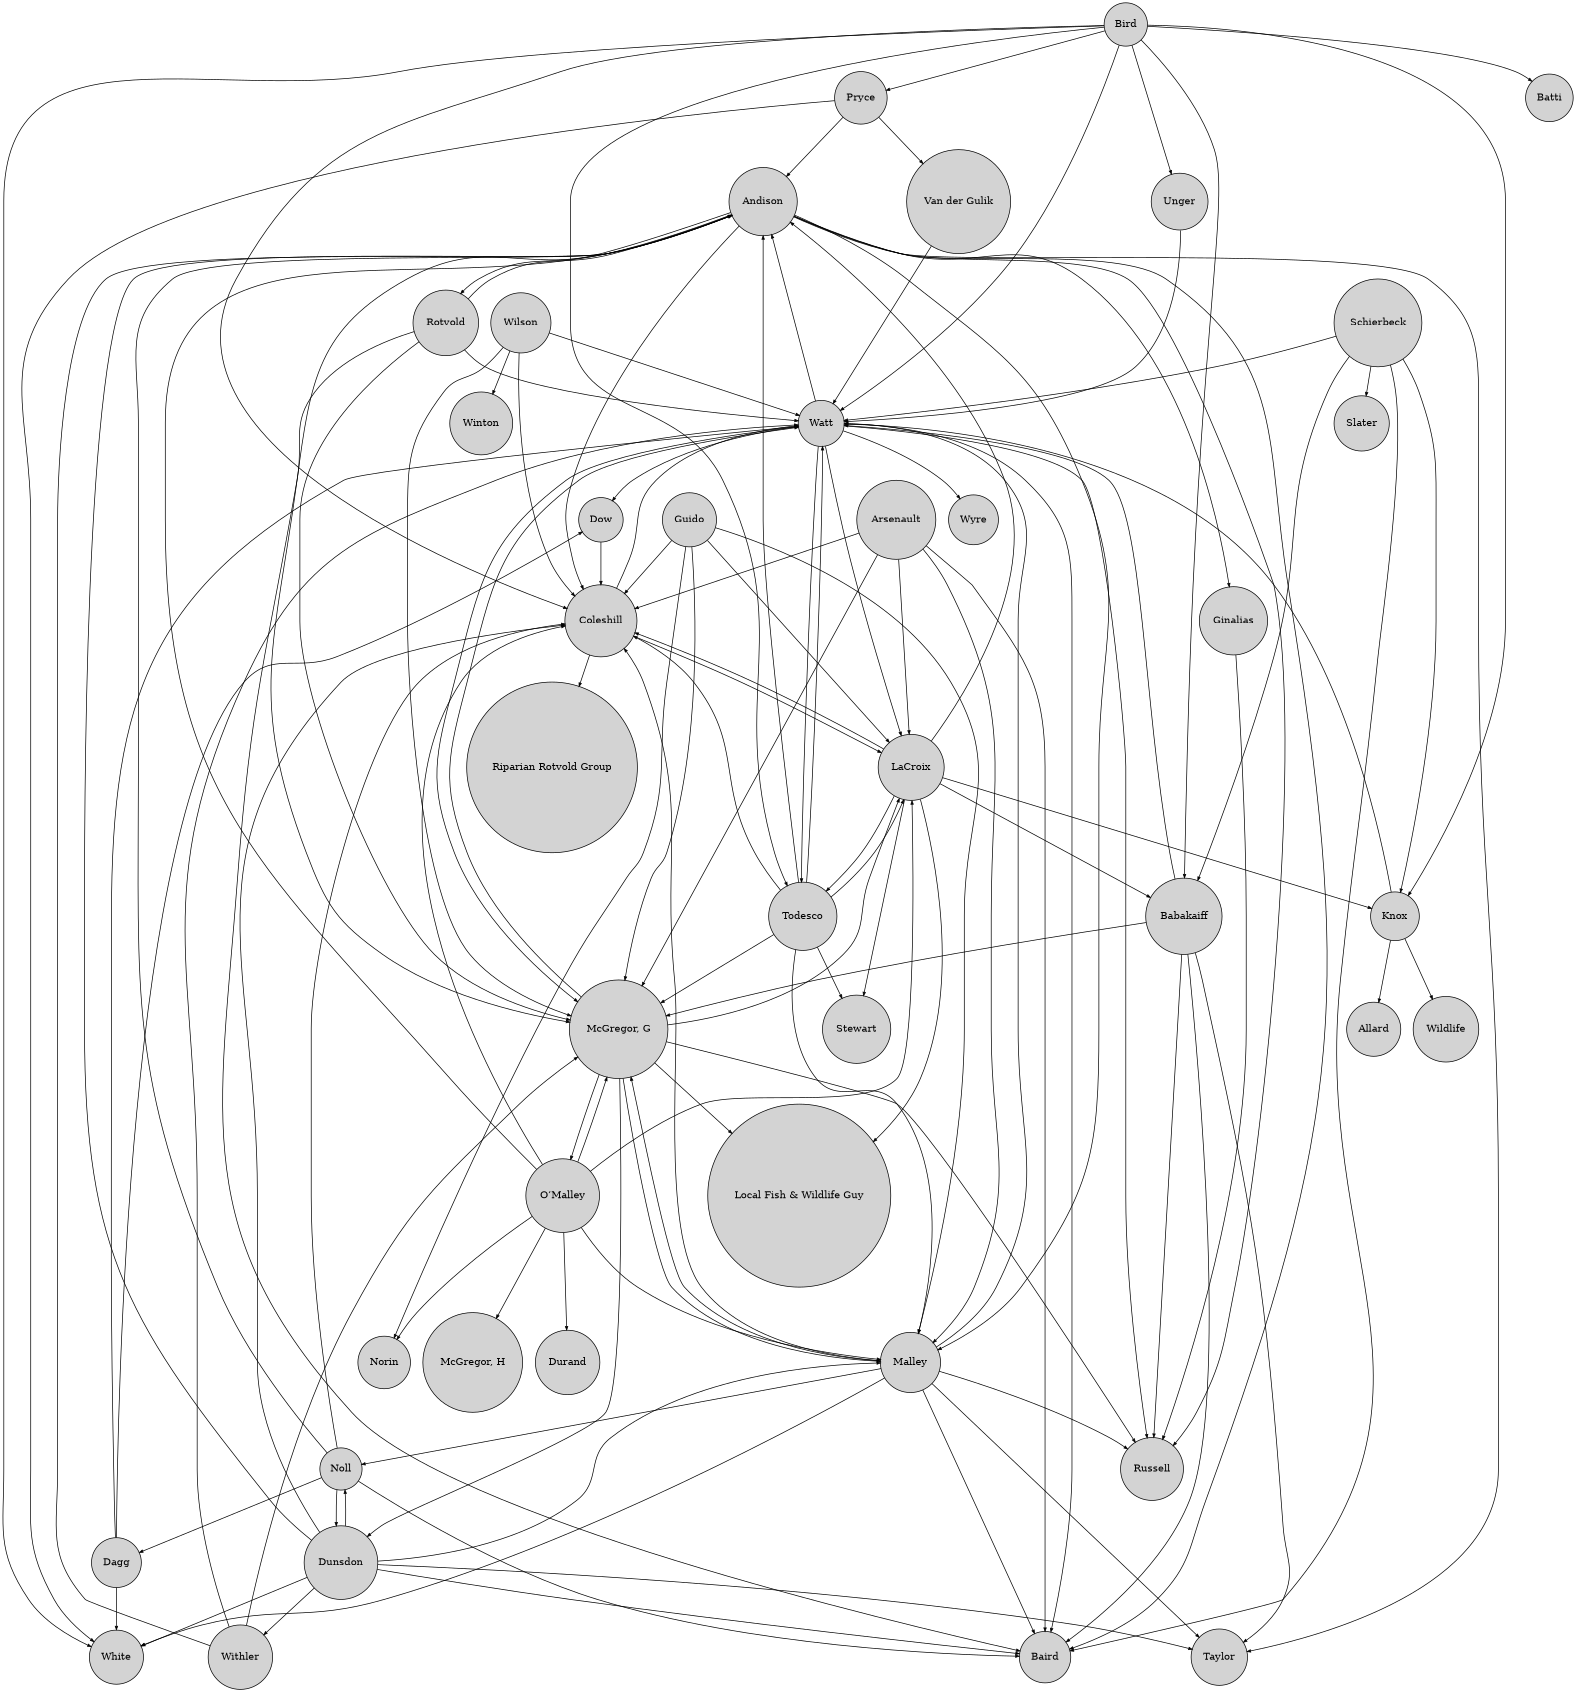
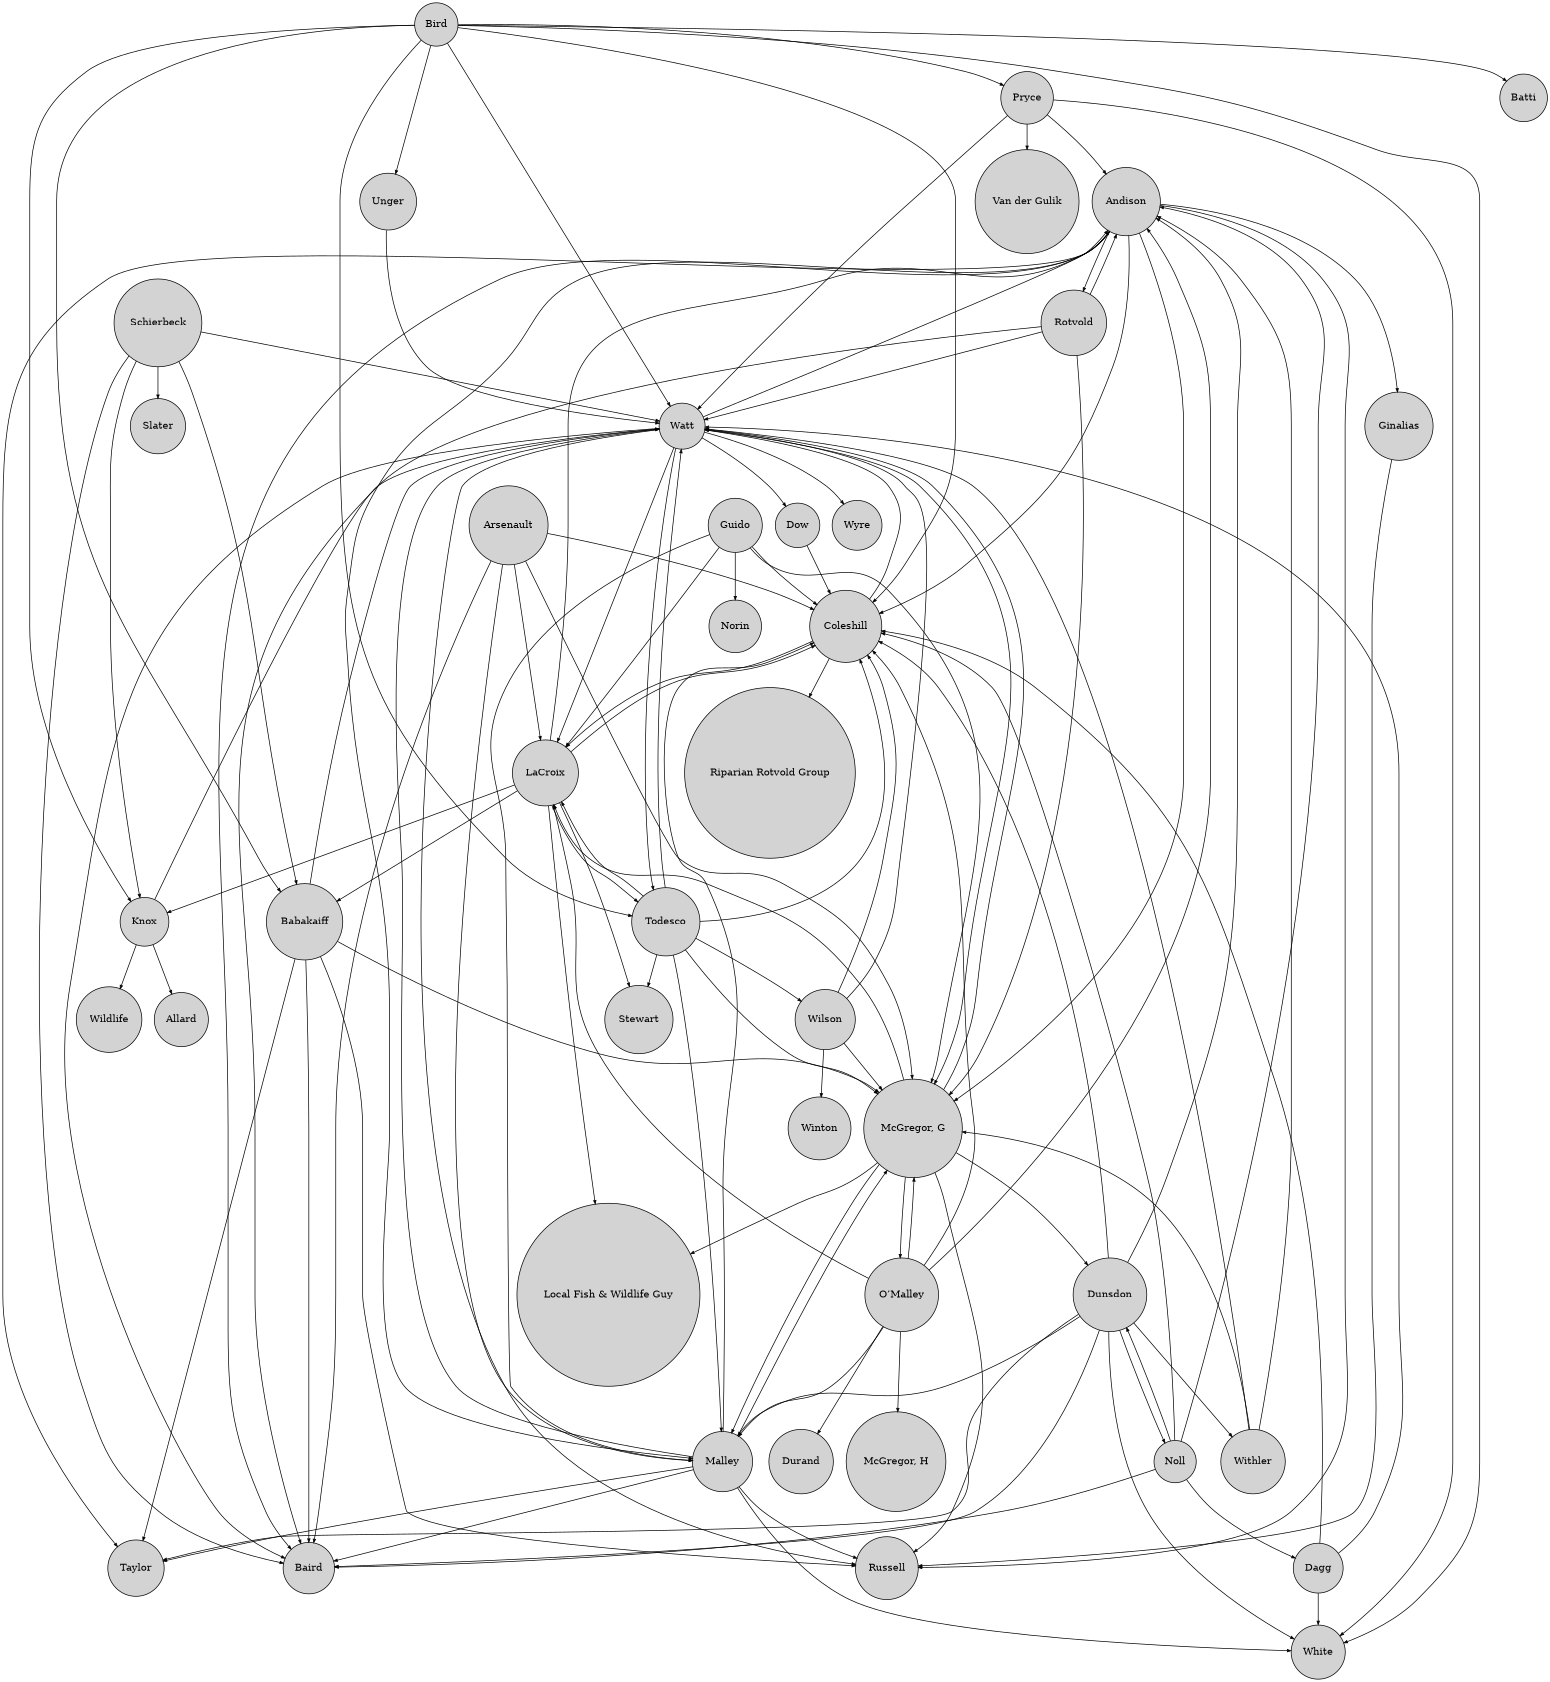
(883, 323) -> (850, 257)
(766, 578) -> (748, 967)
(163, 918) -> (1249, 1002)
(461, 1271) -> none
(623, 1416) -> none
